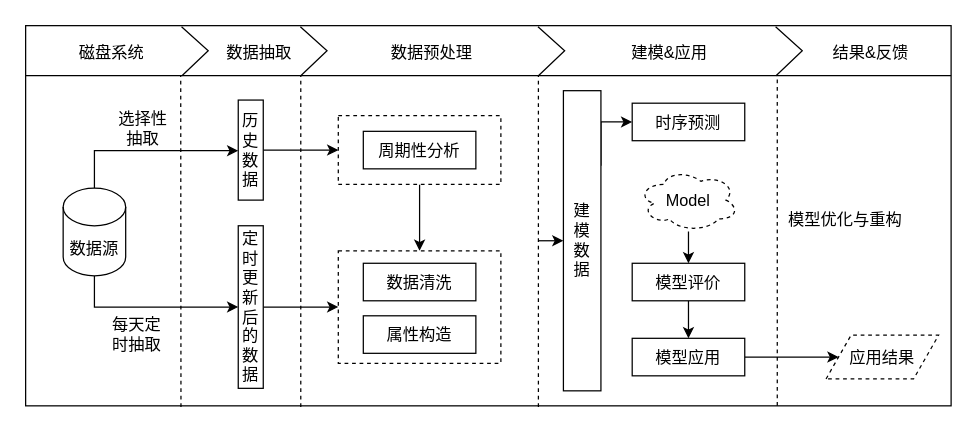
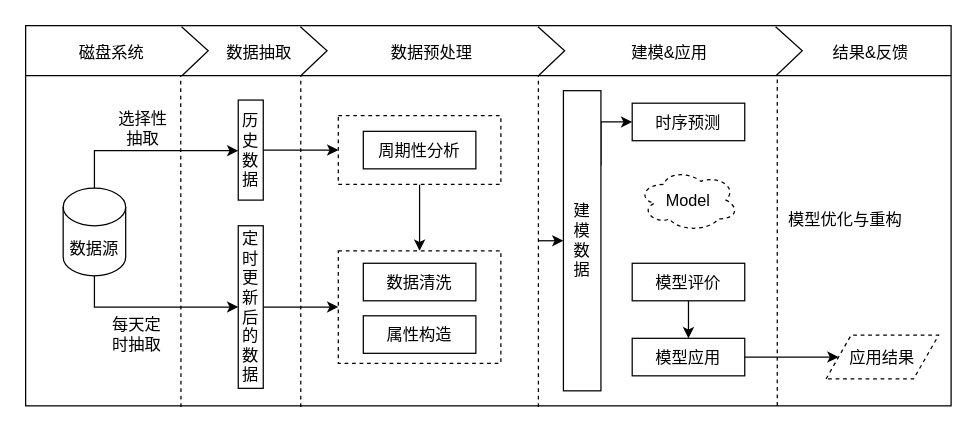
(688, 251) -> none
